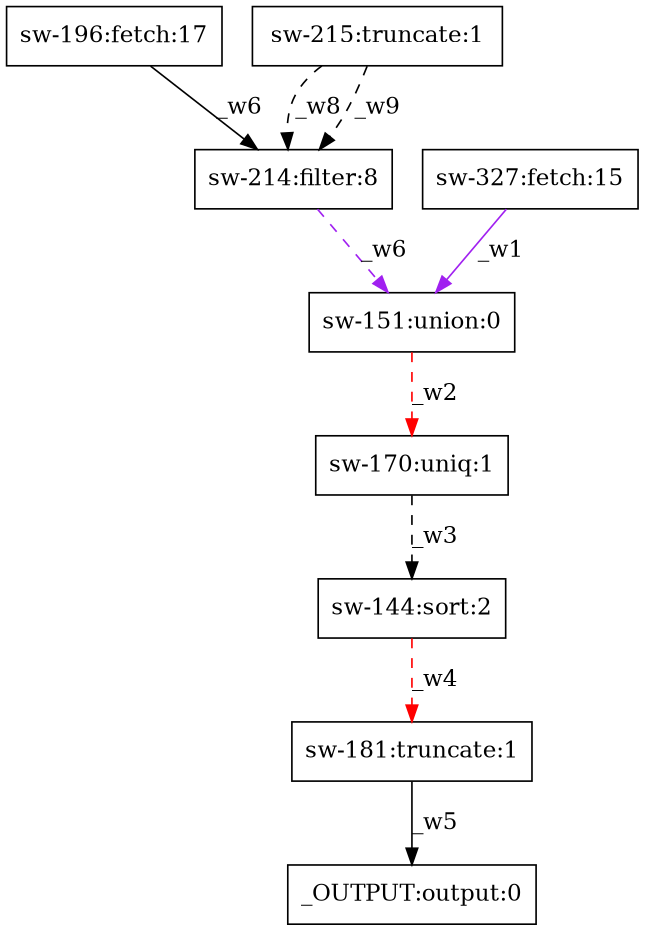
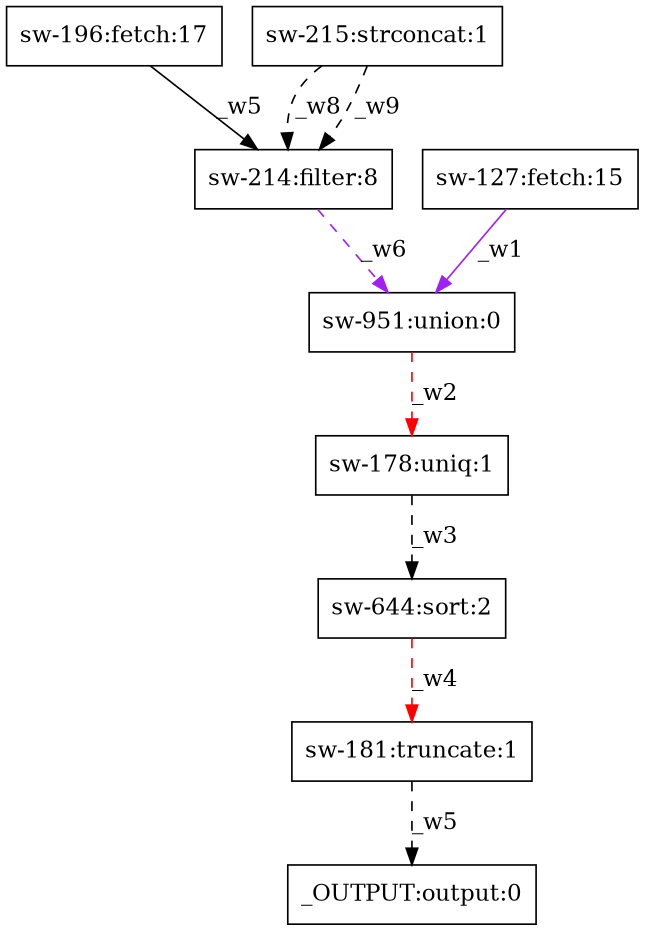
(377, 36) -> (377, 36)
(239, 108) -> (239, 108)
(530, 179) -> (530, 179)
(412, 322) -> (412, 322)
(412, 465) -> (412, 465)
(412, 608) -> (412, 608)
(412, 815) -> (412, 815)
